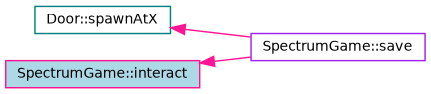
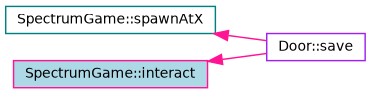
(103, 20) -> (111, 20)
(338, 47) -> (316, 47)
